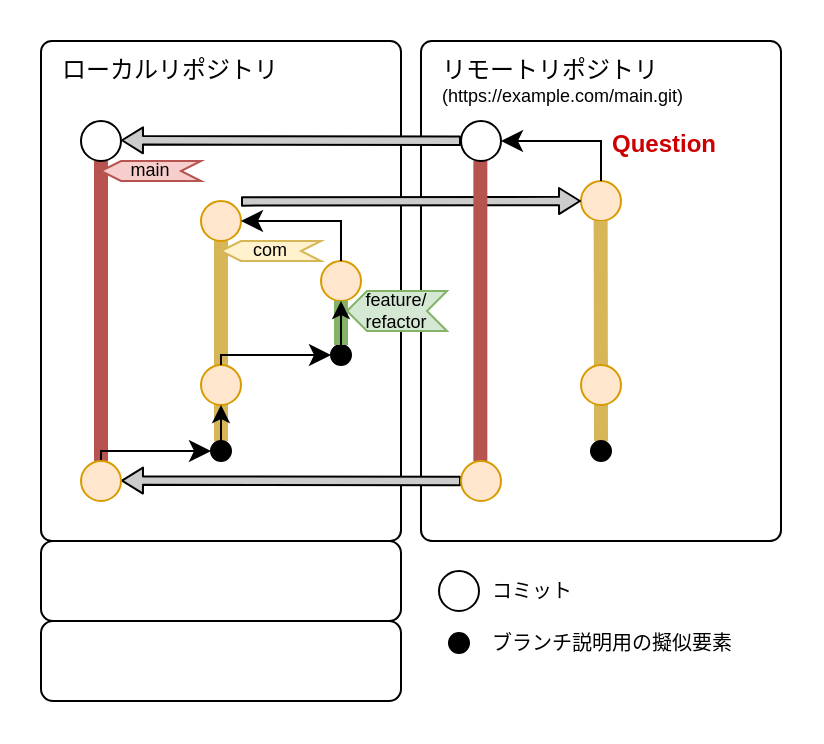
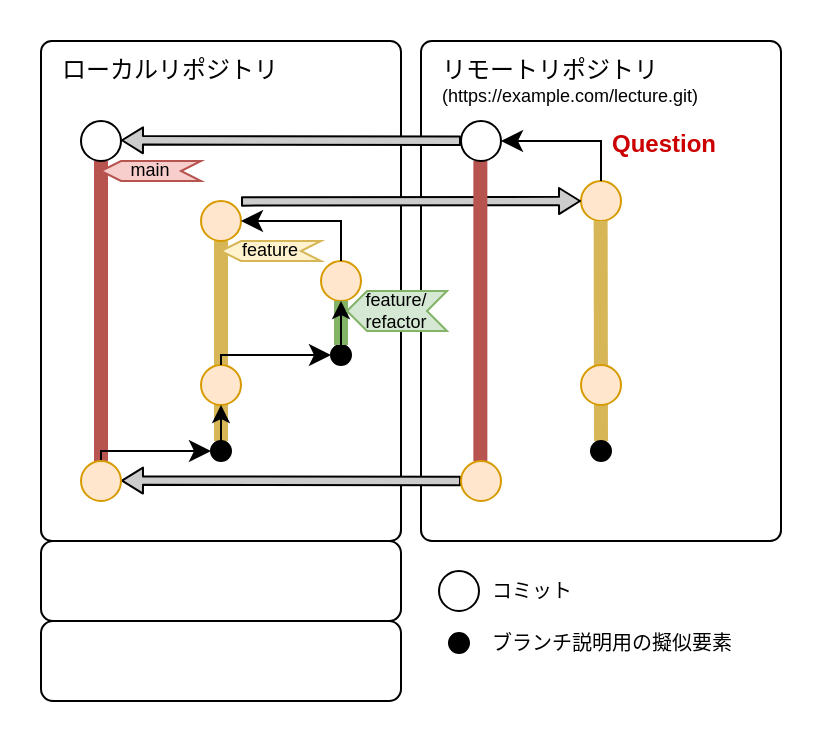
(581, 95) -> (581, 95)
(271, 251) -> (271, 251)
